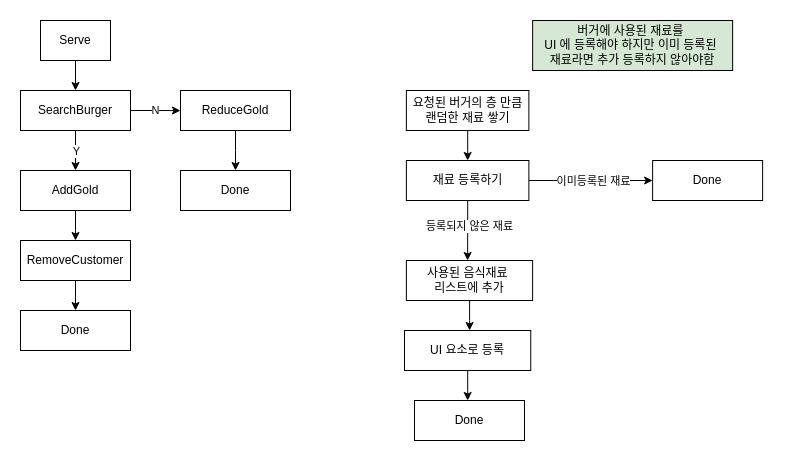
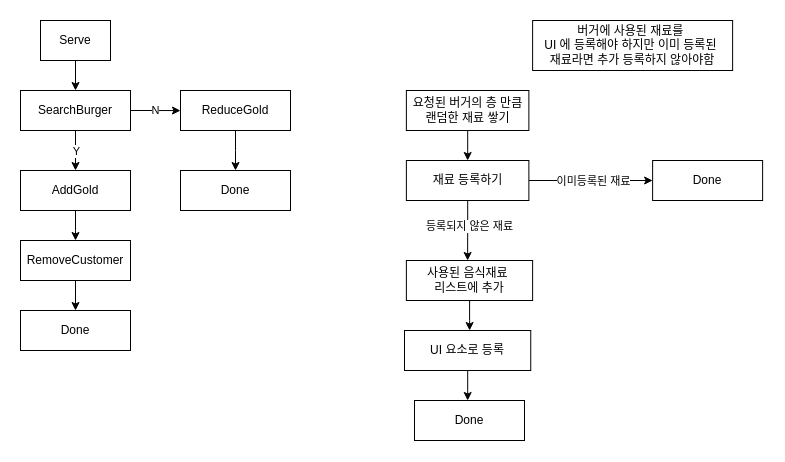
(633, 46) -> (633, 46)
